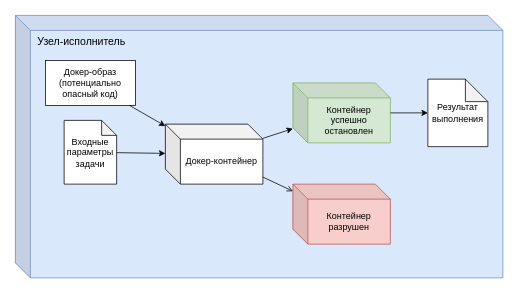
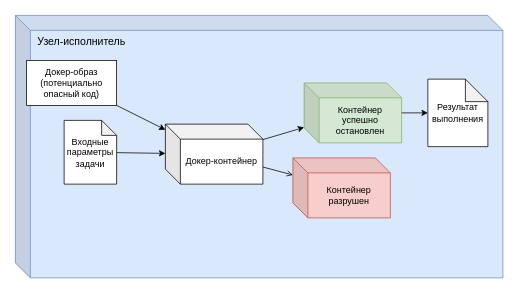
(90, 83) -> (72, 83)
(342, 113) -> (353, 113)
(342, 214) -> (342, 188)
